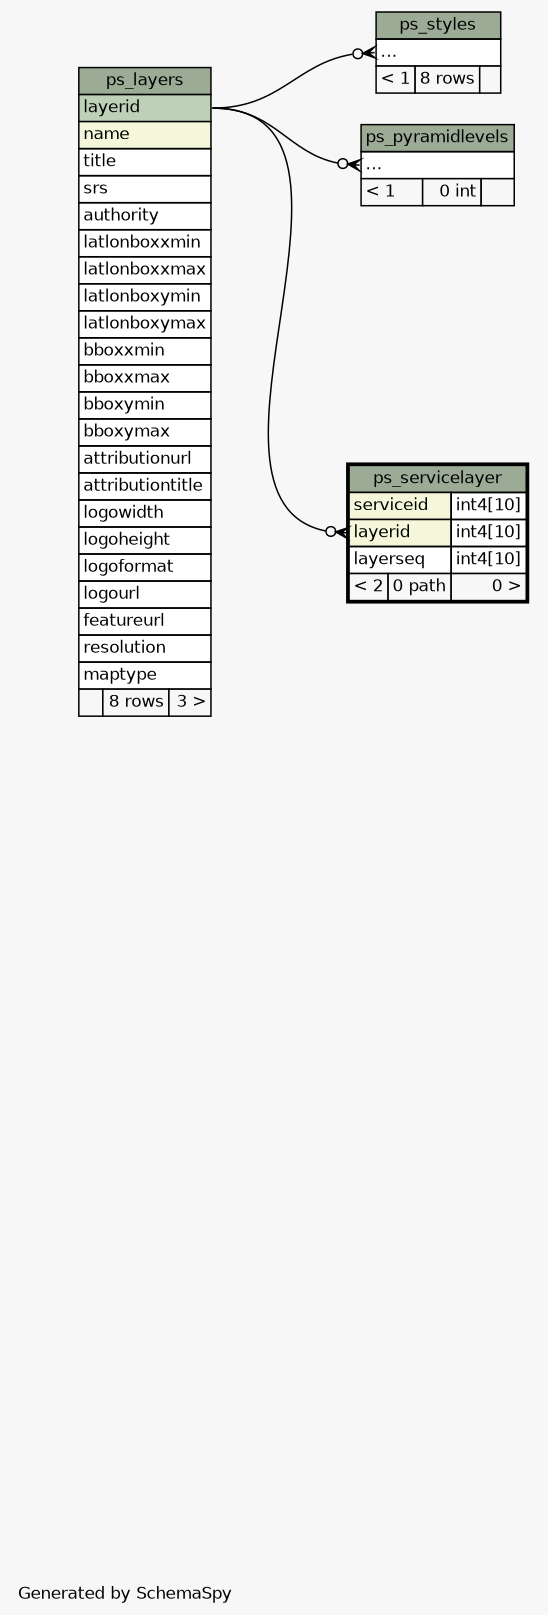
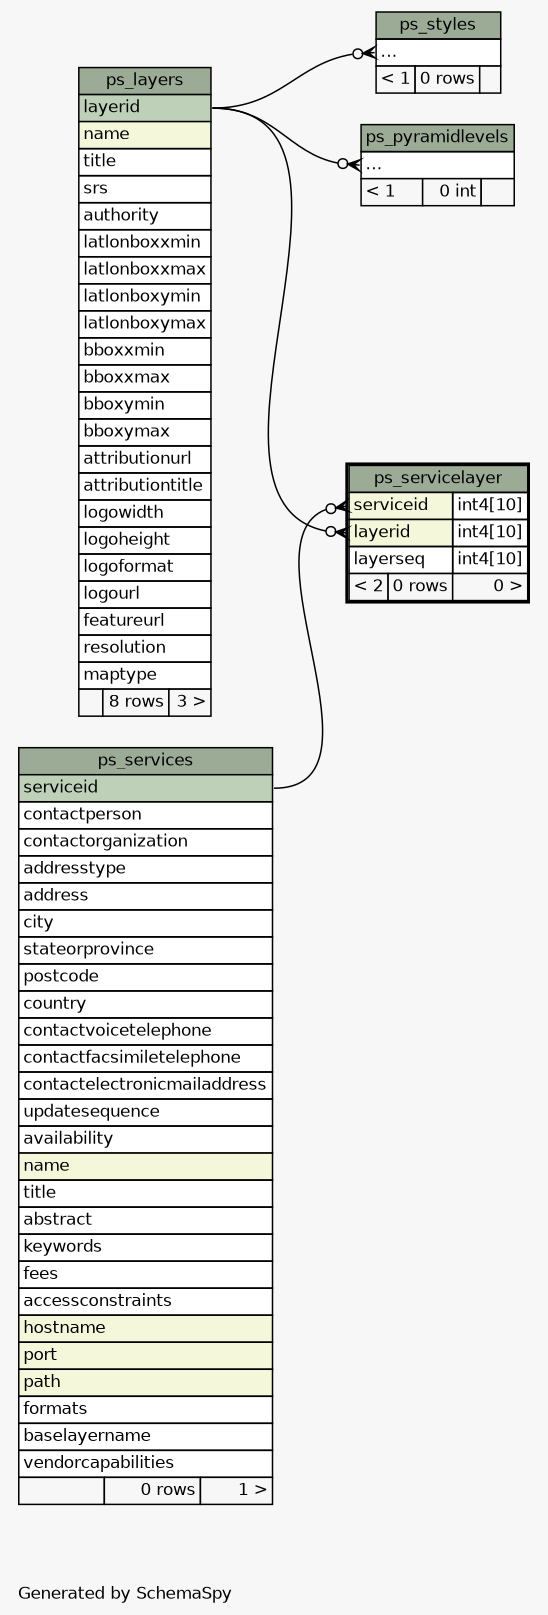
(447, 79) -> (447, 79)
(420, 586) -> (420, 586)
none -> (145, 1126)
